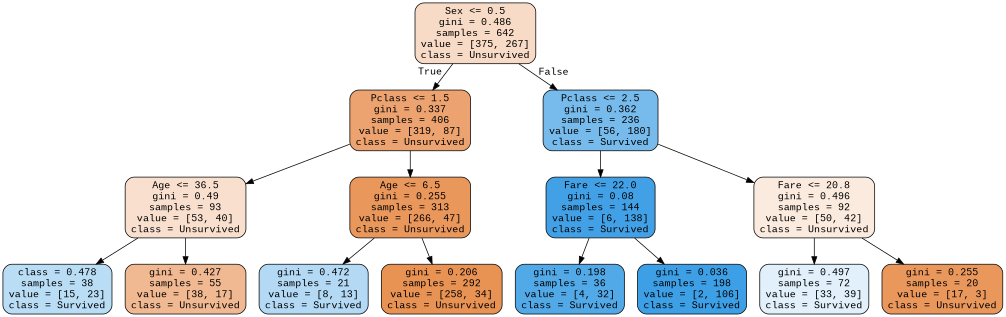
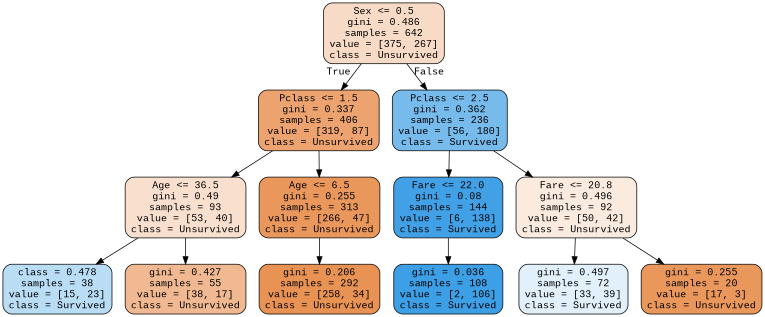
(314, 289) -> none
(570, 289) -> none
(692, 289) -> (448, 289)
